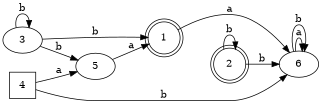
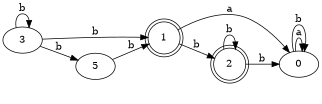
(132, 46) -> (132, 46)
none -> (193, 50)
(299, 64) -> (299, 64)
(23, 85) -> none
